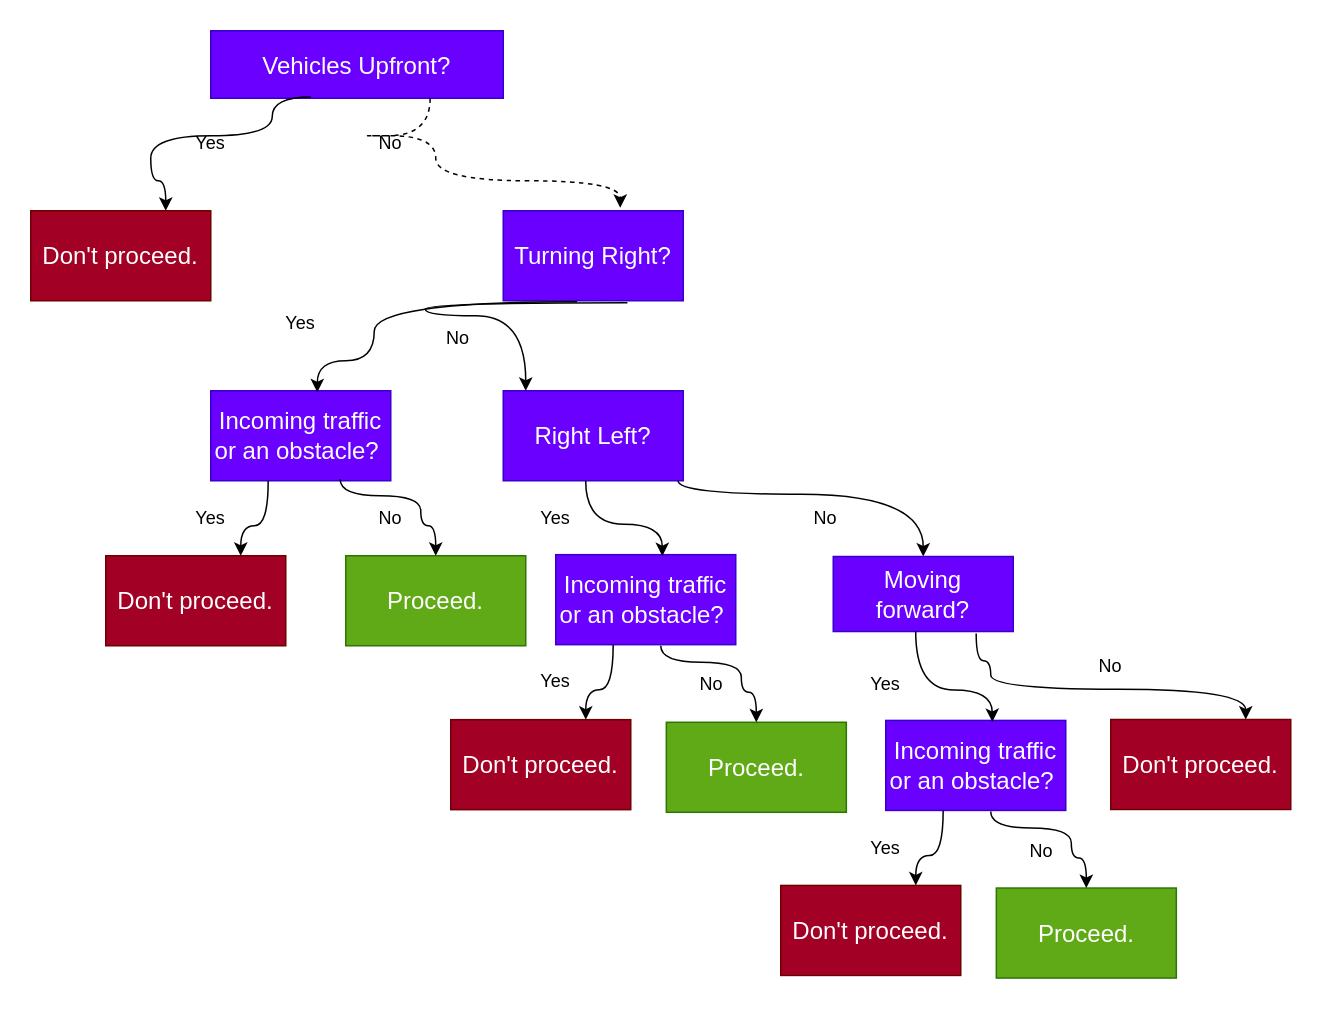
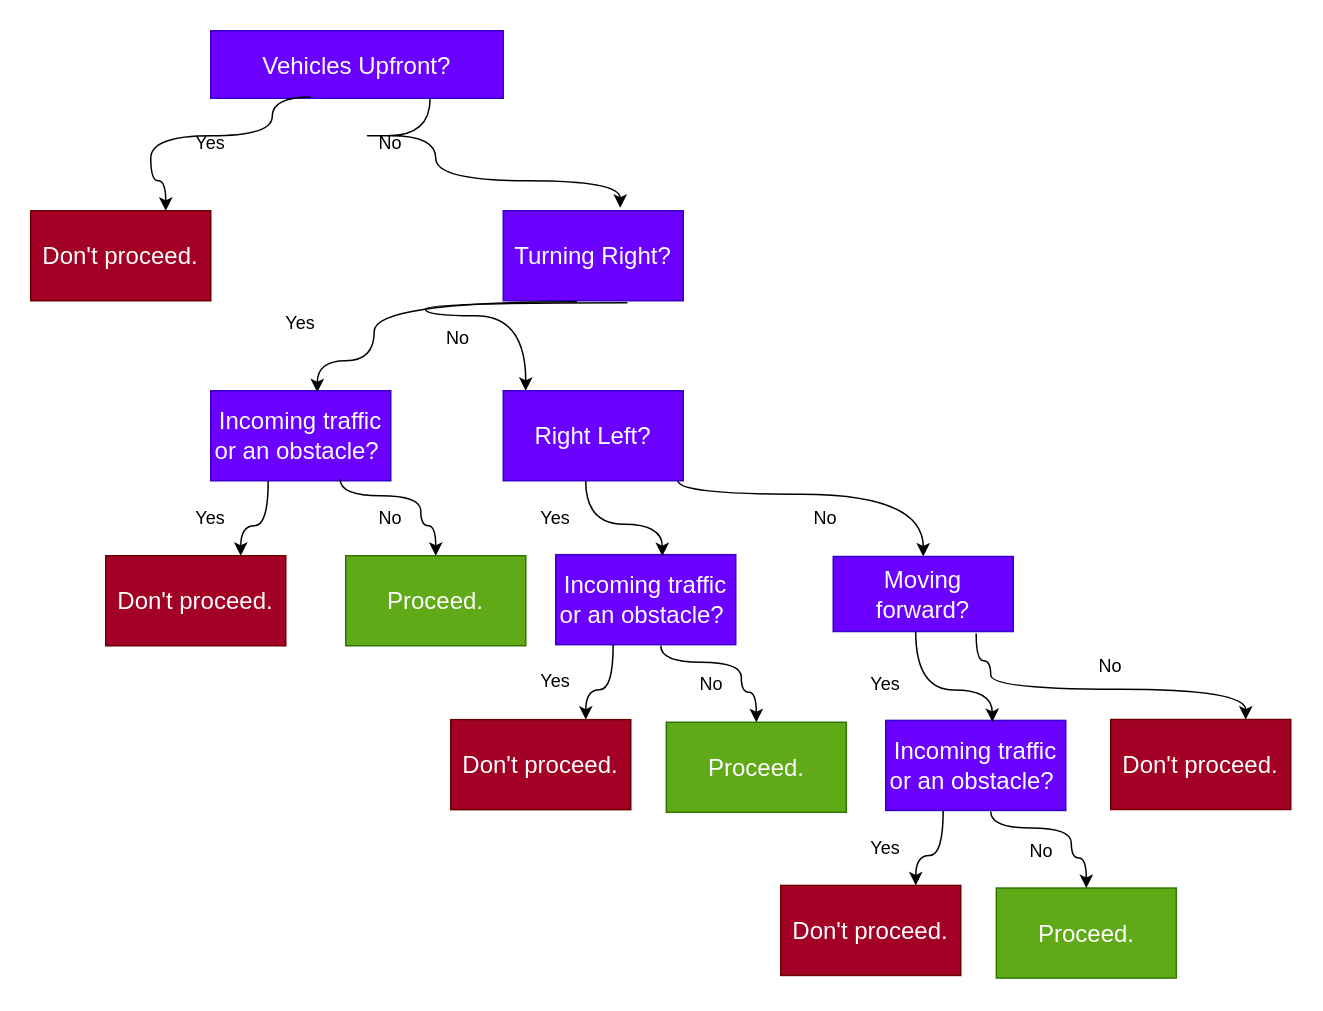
(501, 180) -> (501, 180)
